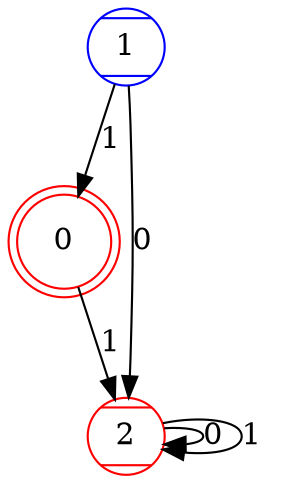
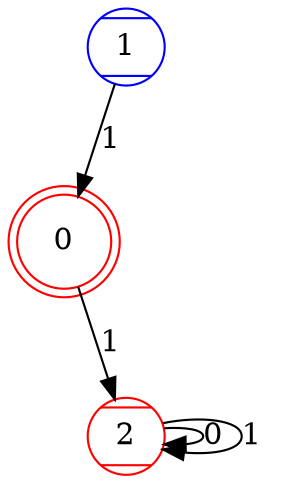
(133, 231) -> none
